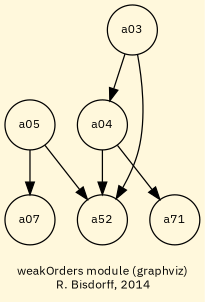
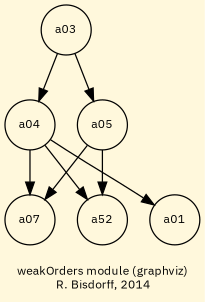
(143, 123) -> (82, 71)
none -> (30, 166)
(175, 220) -> (175, 220)
